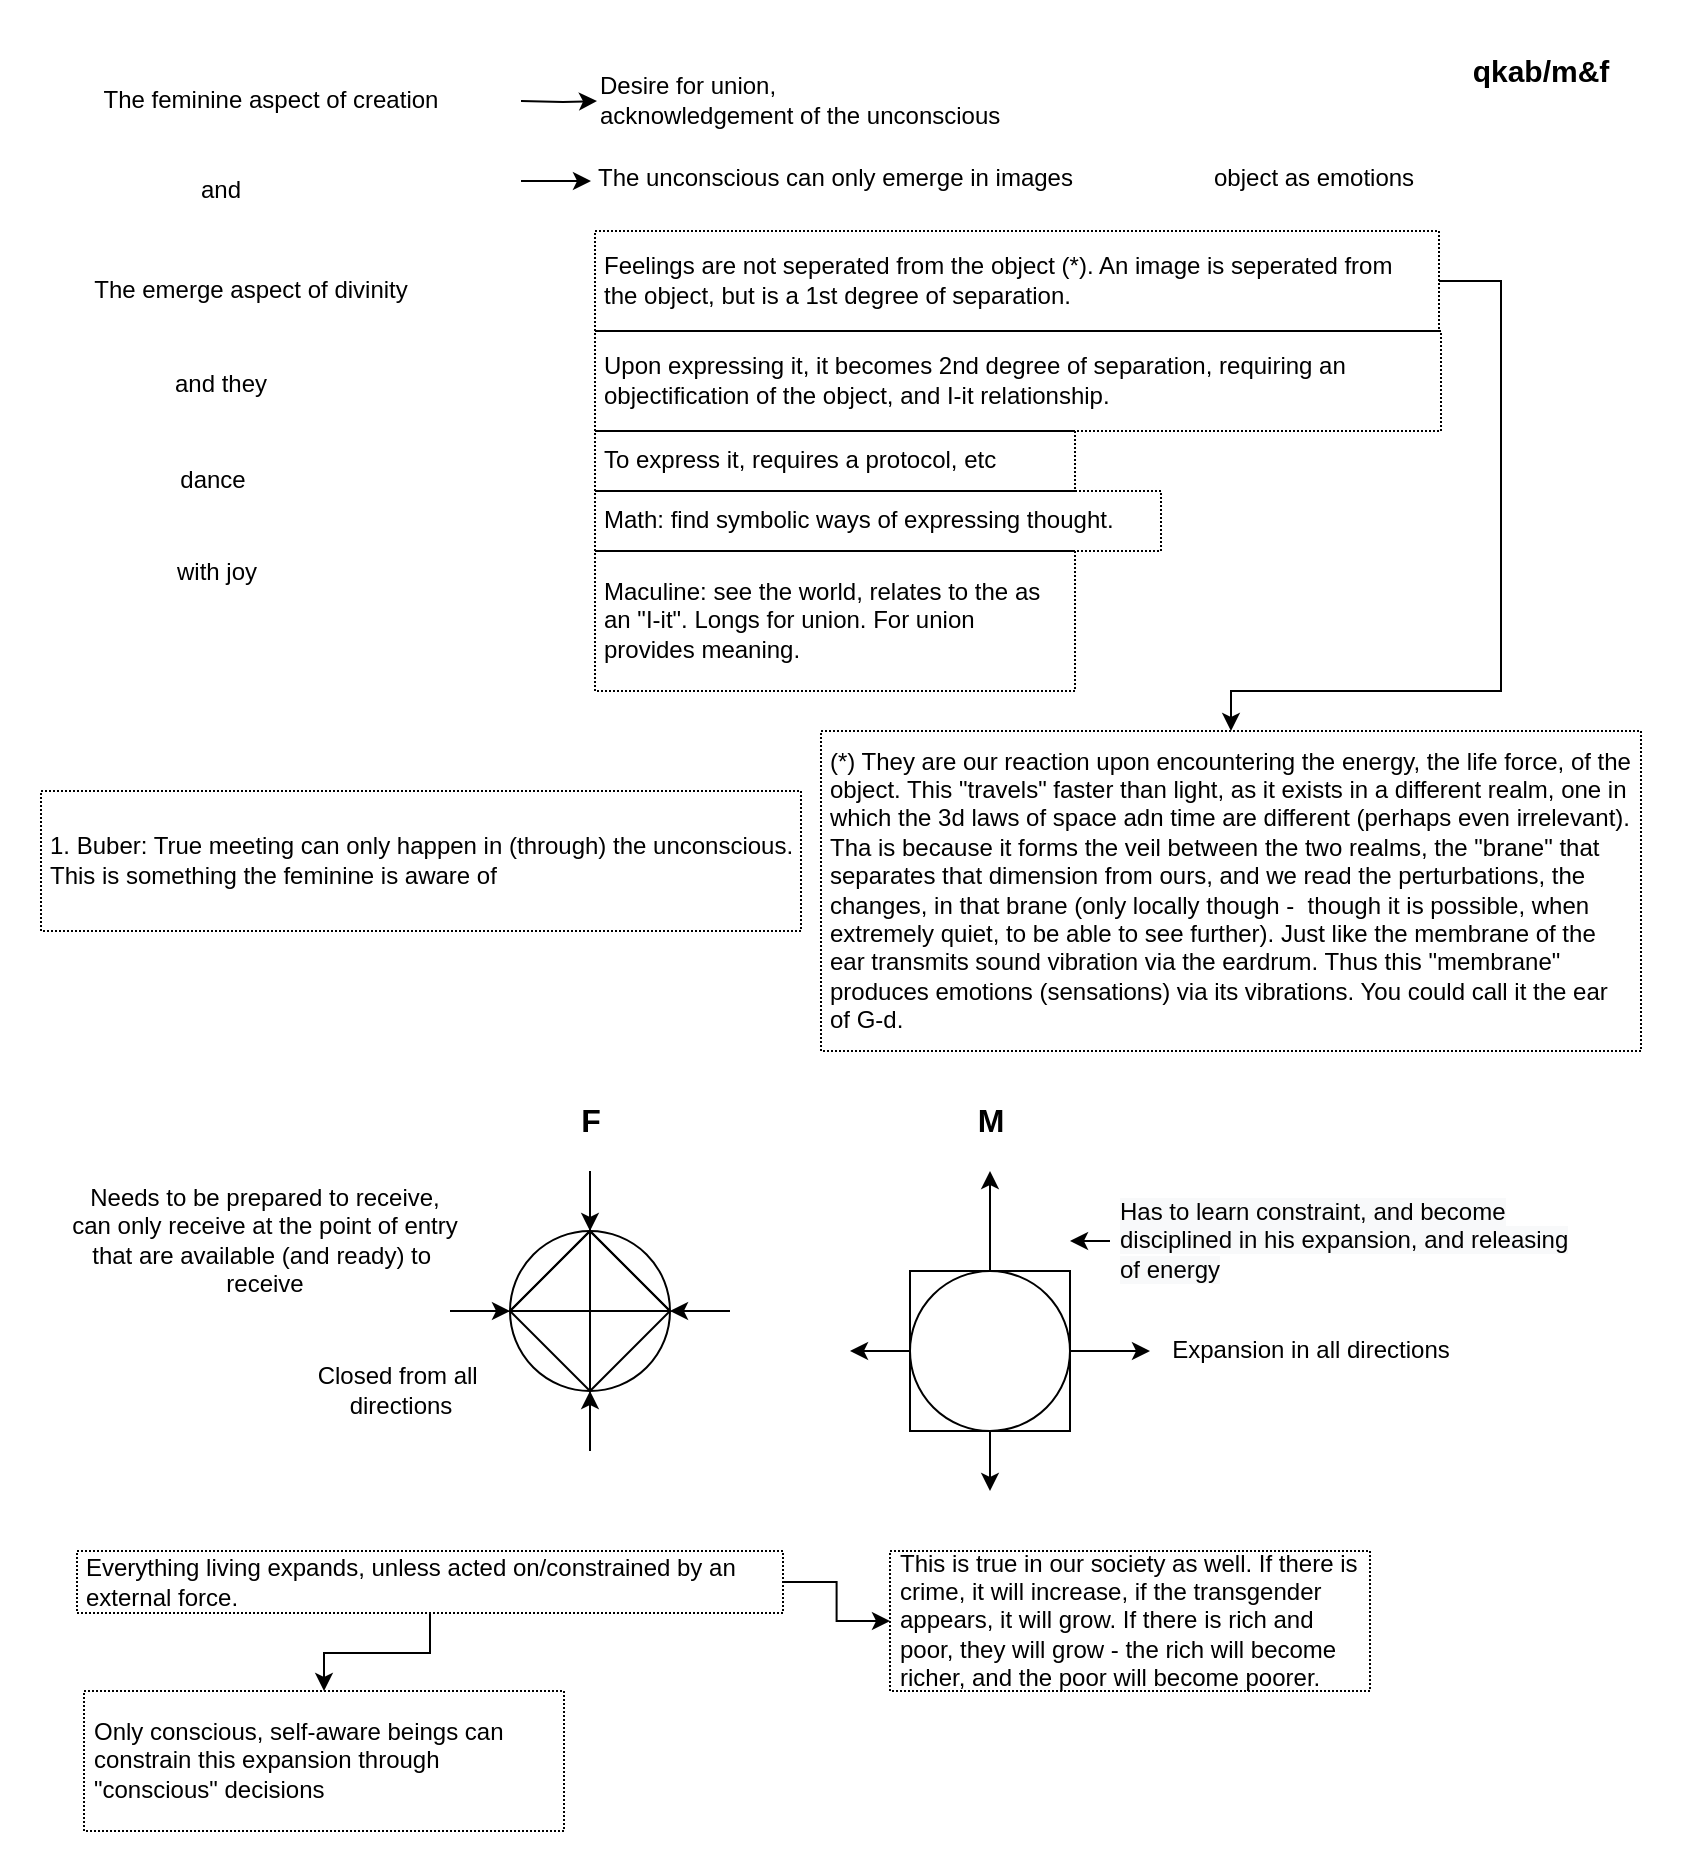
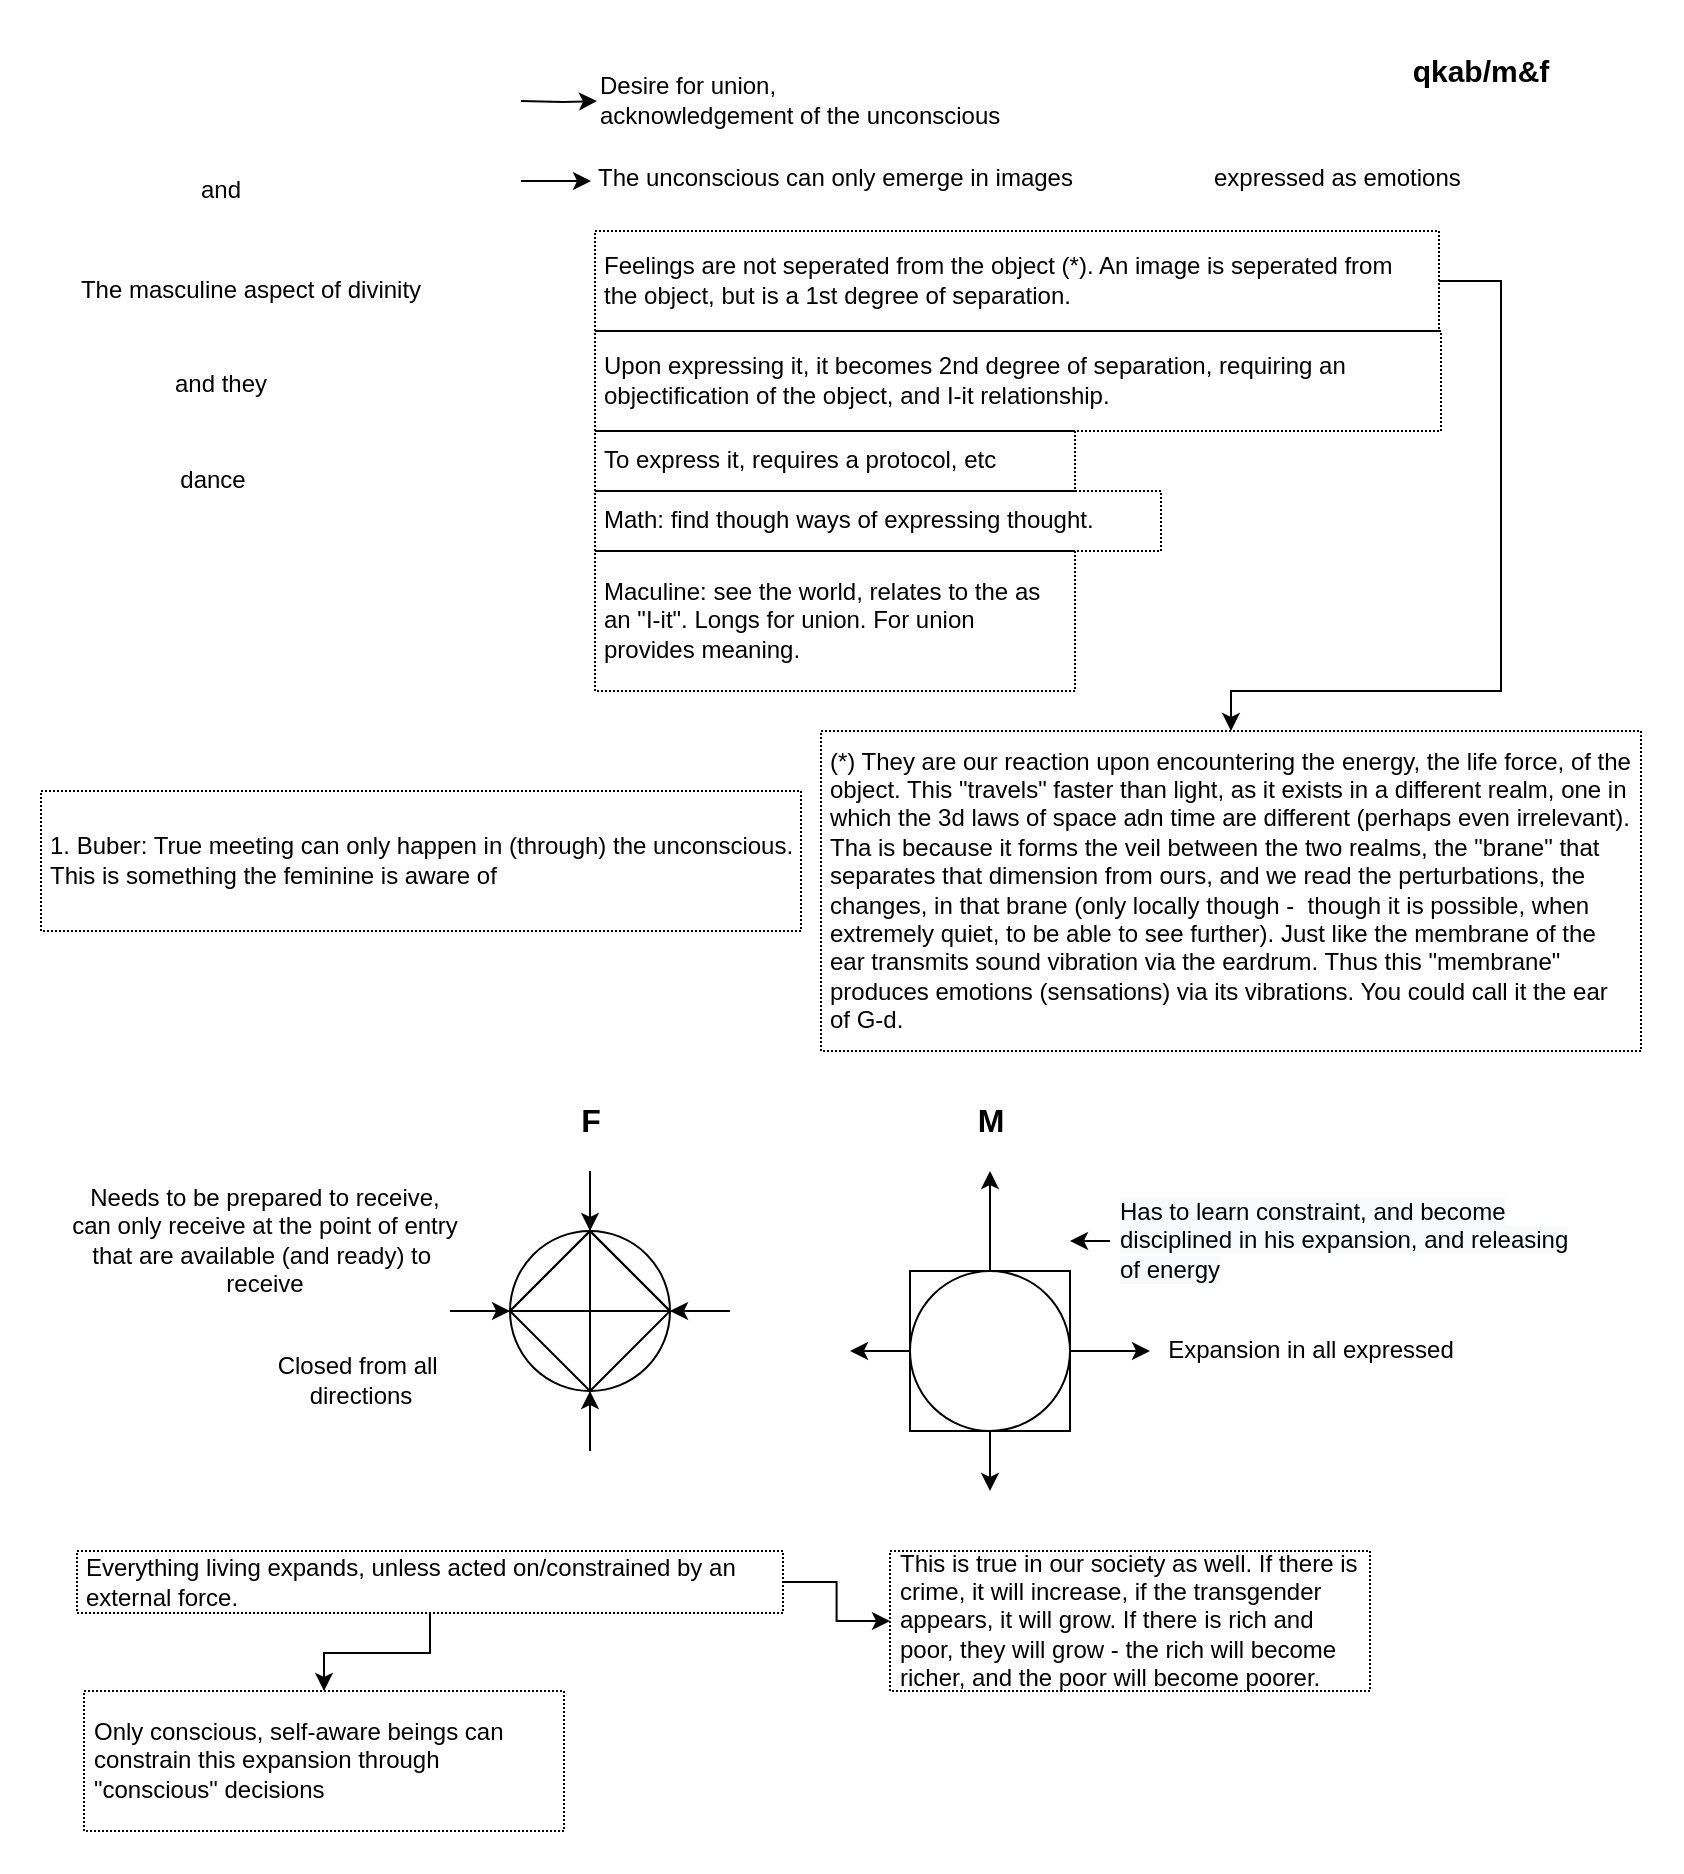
(1541, 71) -> (1481, 71)
(271, 101) -> none
(1327, 179) -> (1347, 179)
(252, 291) -> (252, 291)
(880, 521) -> (876, 521)
(217, 573) -> none
(1312, 1351) -> (1312, 1351)
(400, 1391) -> (360, 1381)
